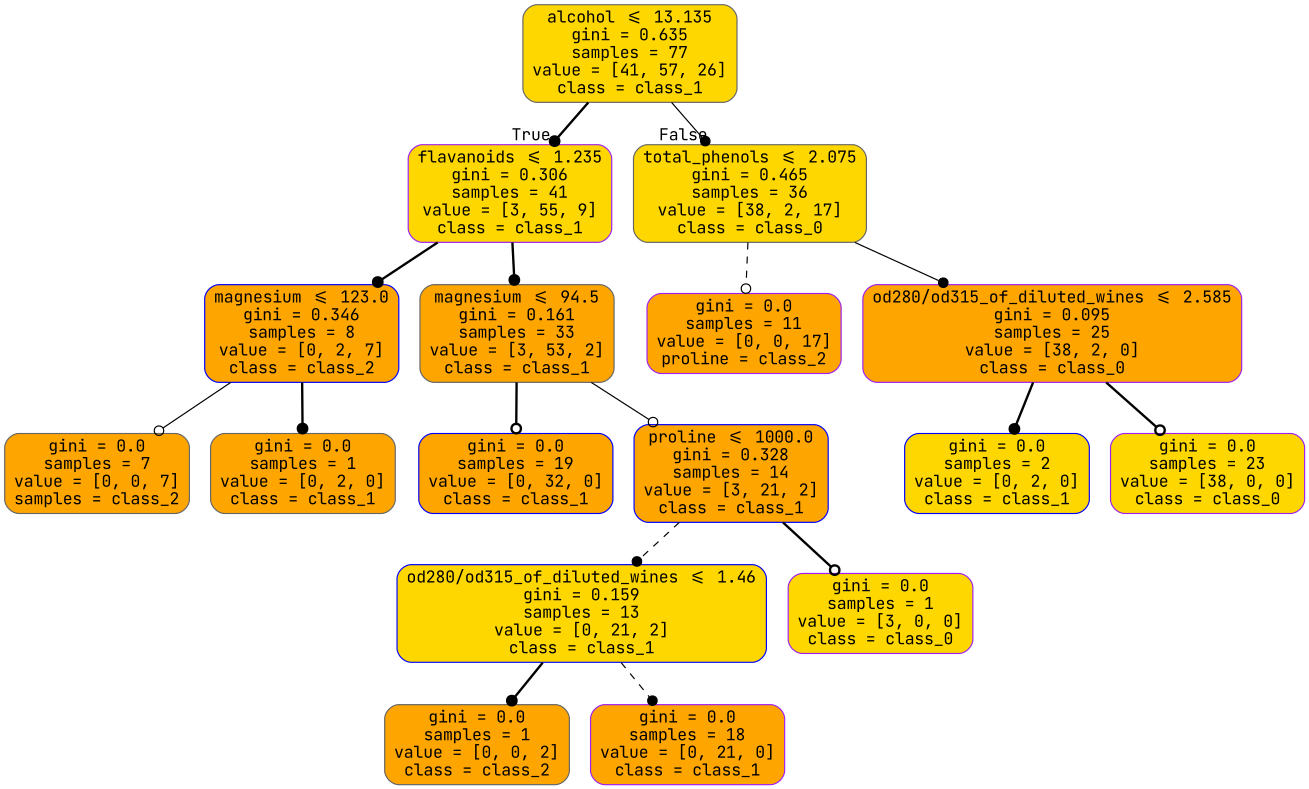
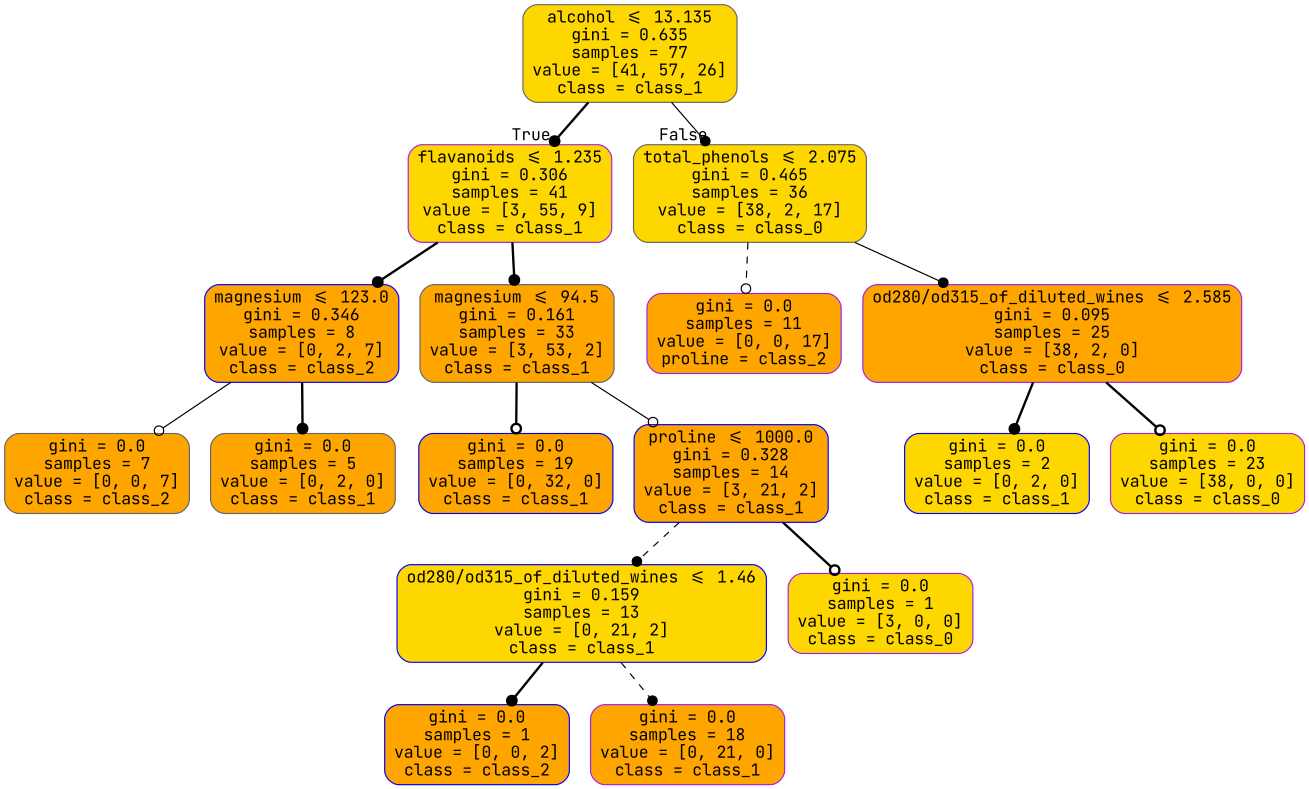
(97, 473) -> (97, 473)
(303, 473) -> (303, 473)
(477, 745) -> (477, 745)
